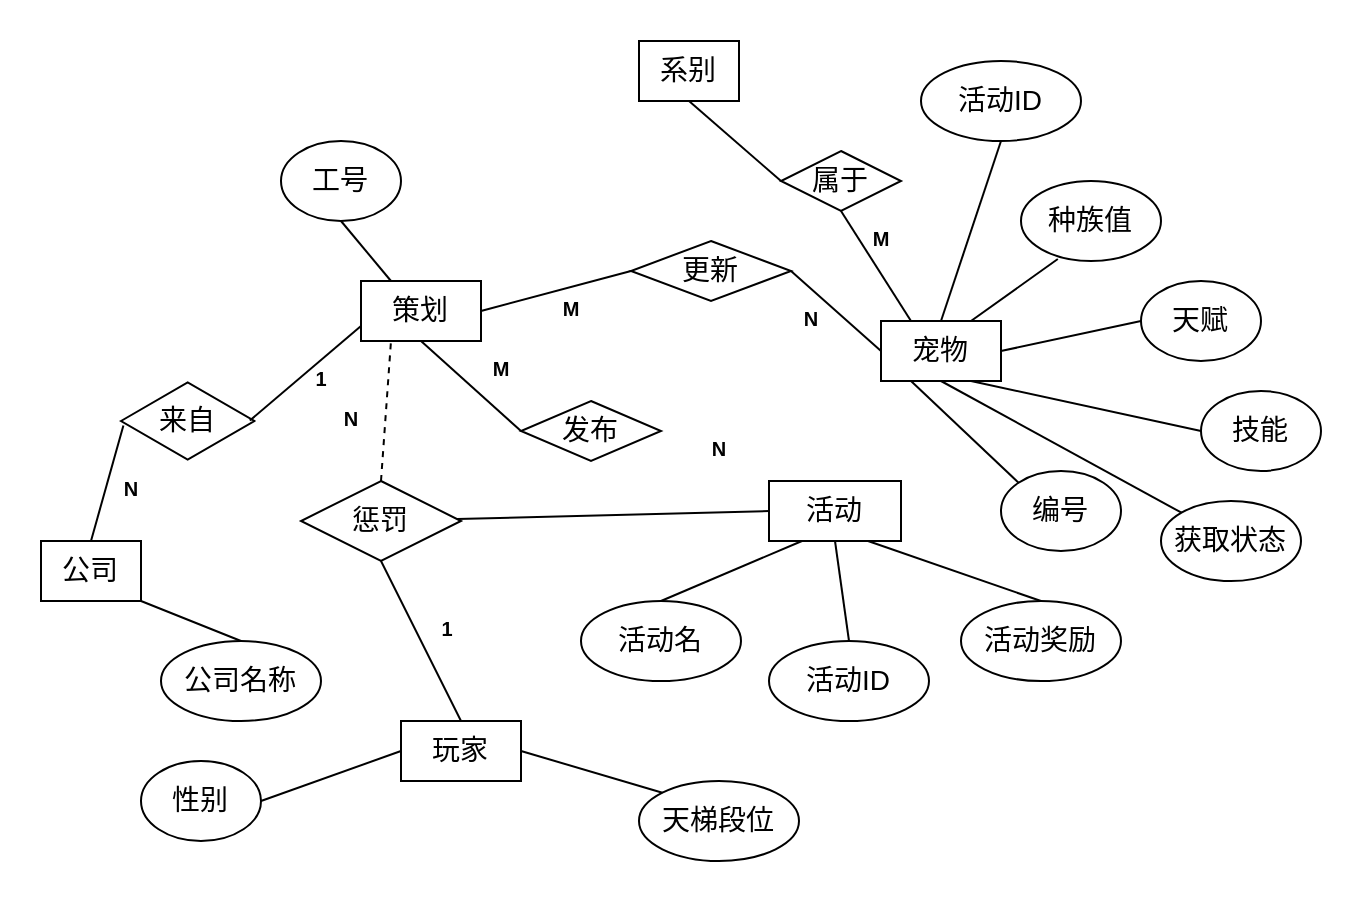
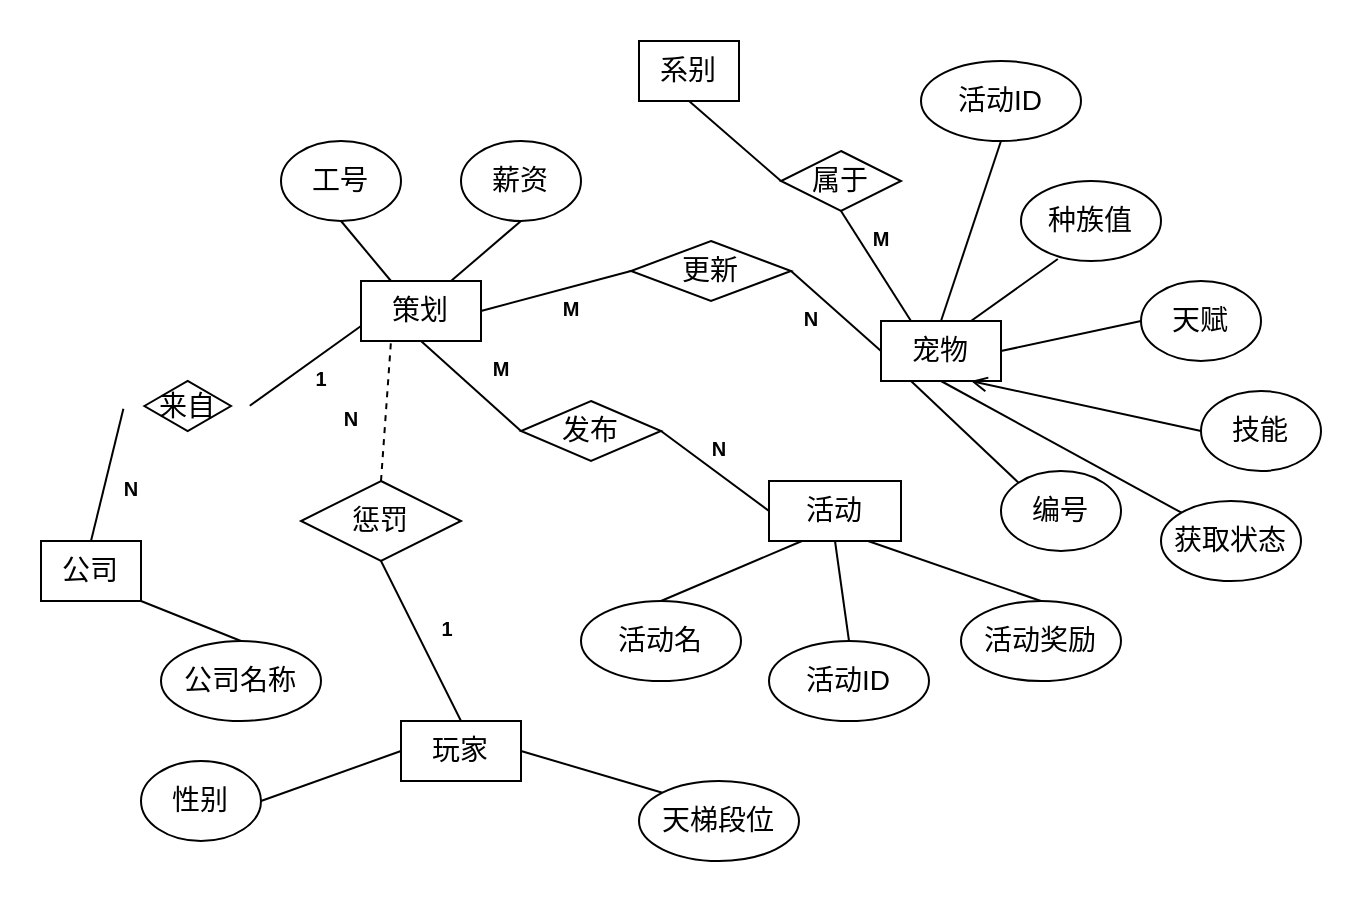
none -> (521, 181)
none -> (486, 251)
(977, 382) -> (978, 383)
(188, 421) -> (188, 406)
(613, 515) -> (715, 471)
